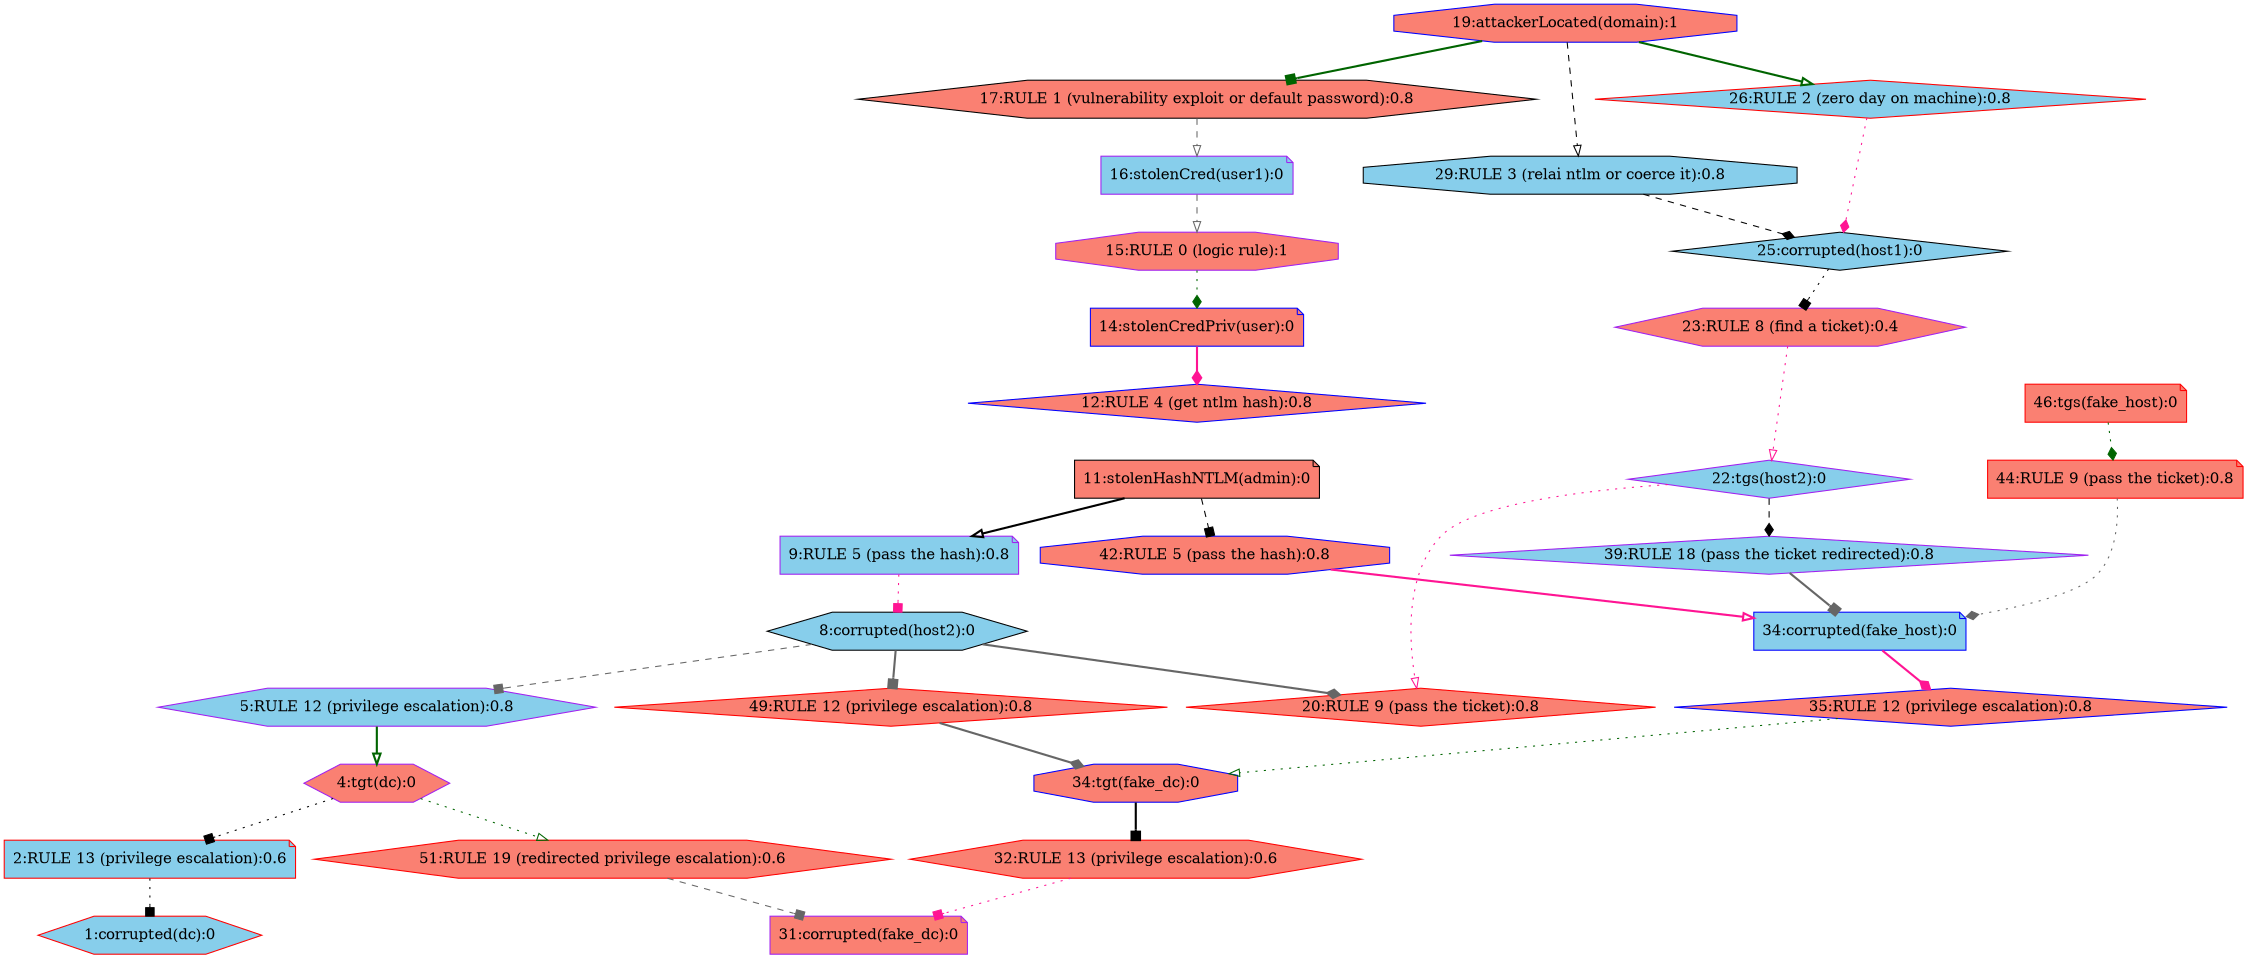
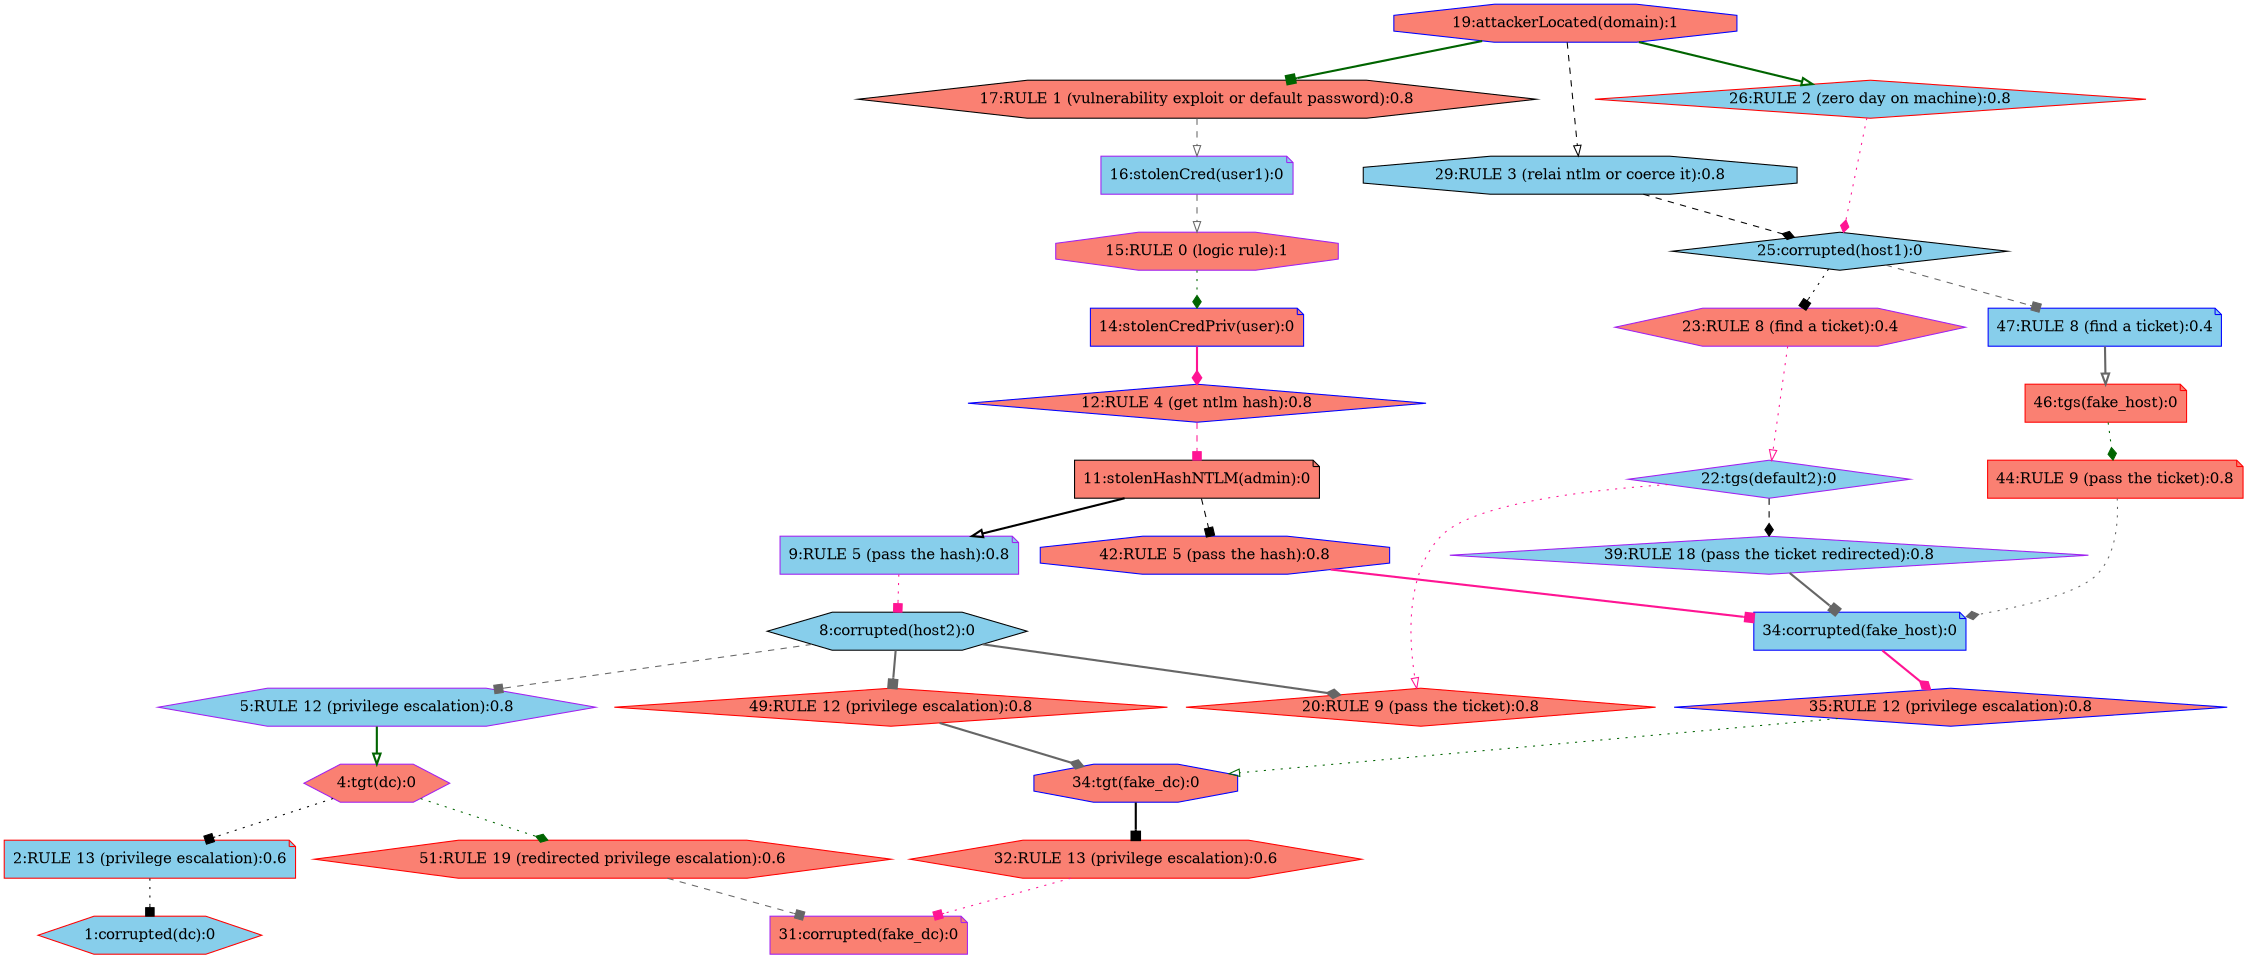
none -> (2105, 327)
none -> (1197, 436)
(1769, 479) -> (1769, 479)
(1537, 593) -> (1537, 593)
(479, 818) -> (479, 818)
